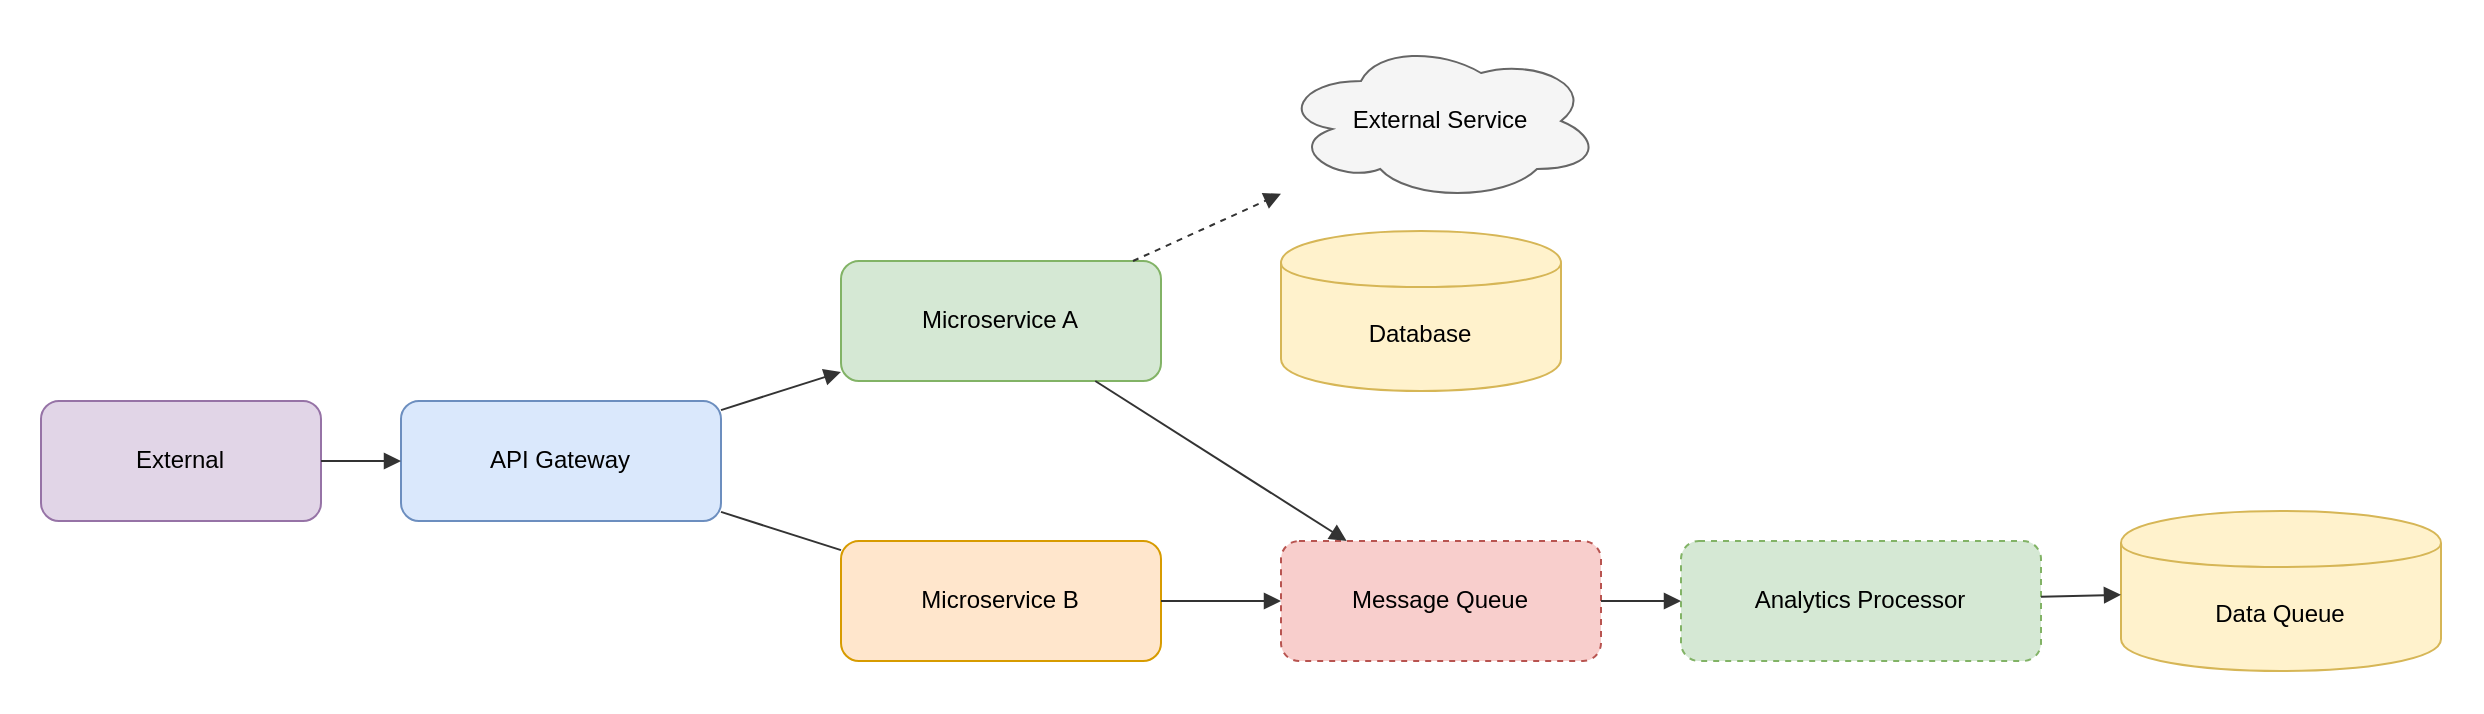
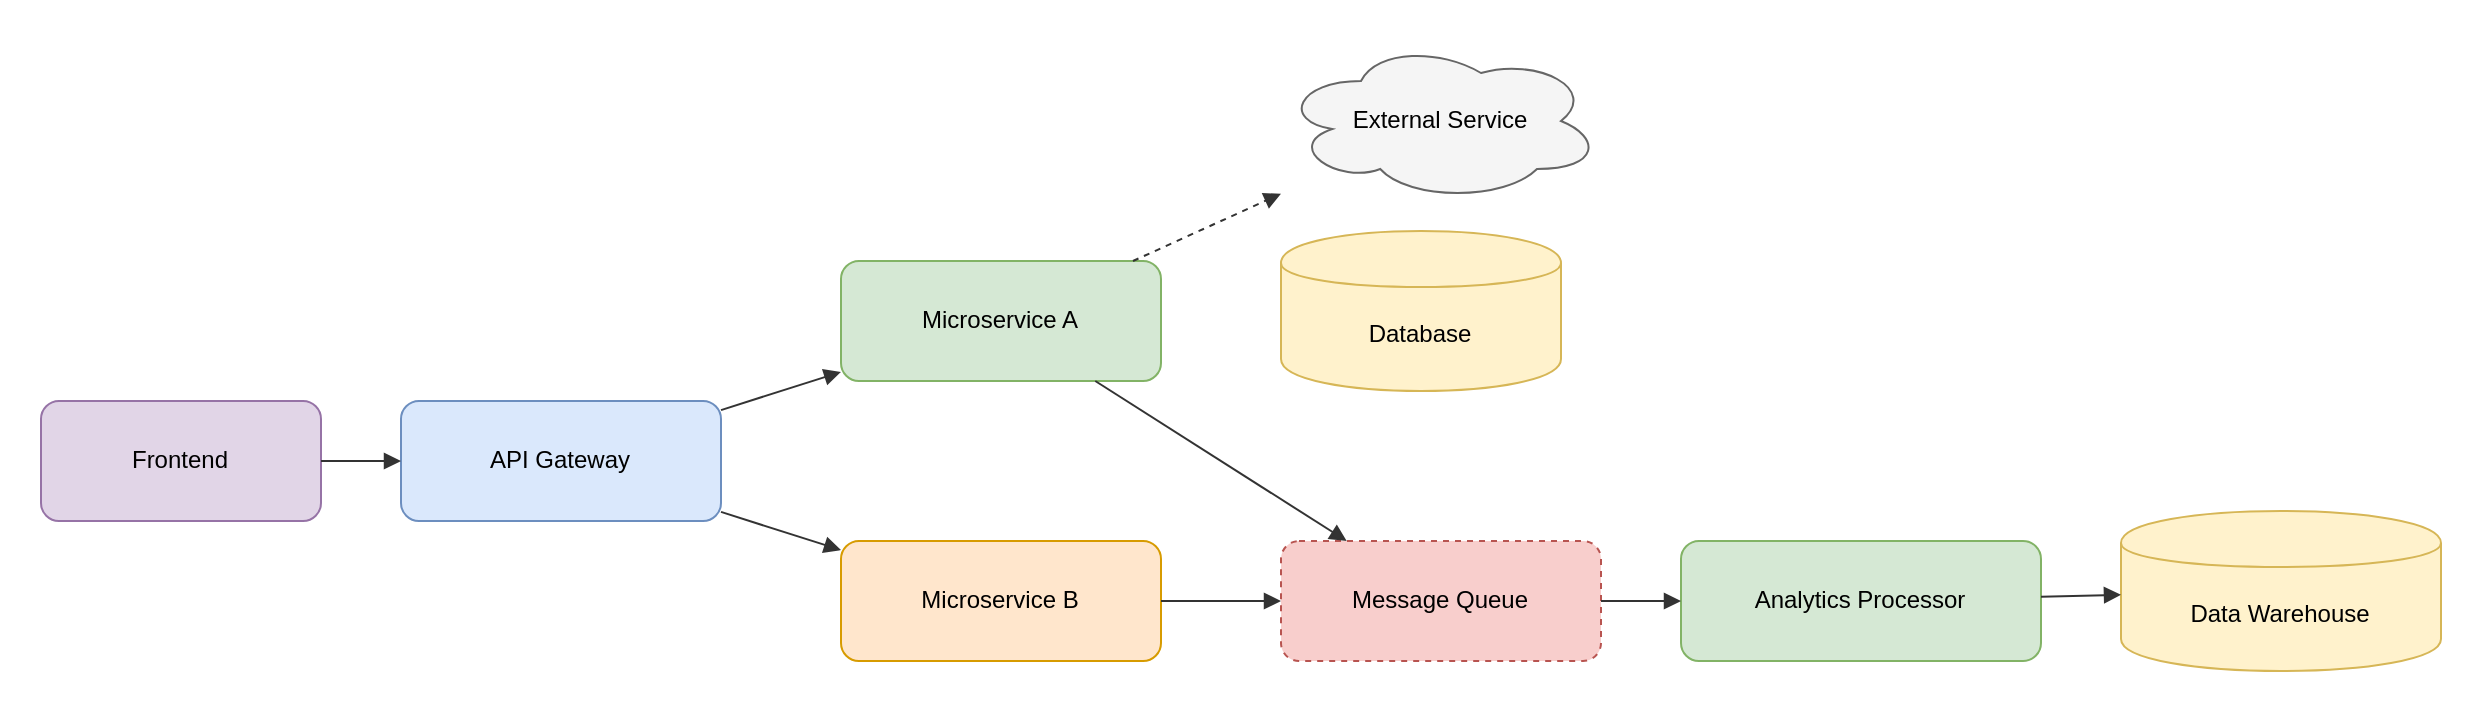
(181, 461) -> (181, 461)
(831, 547) -> (824, 545)
(1861, 601) -> (1861, 601)
(2281, 615) -> (2281, 615)
